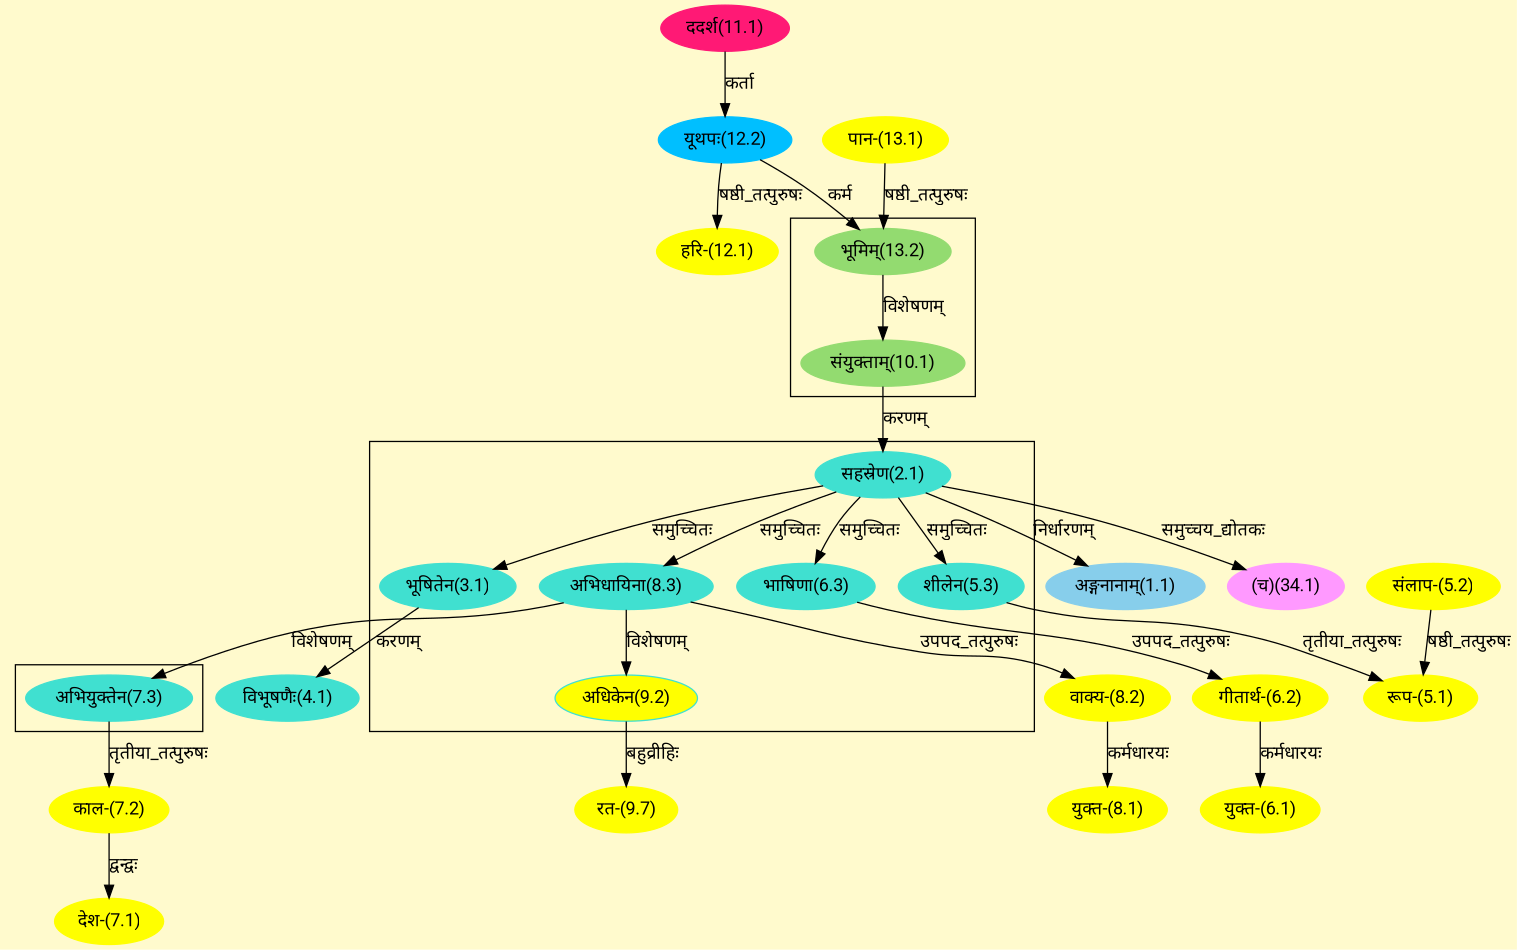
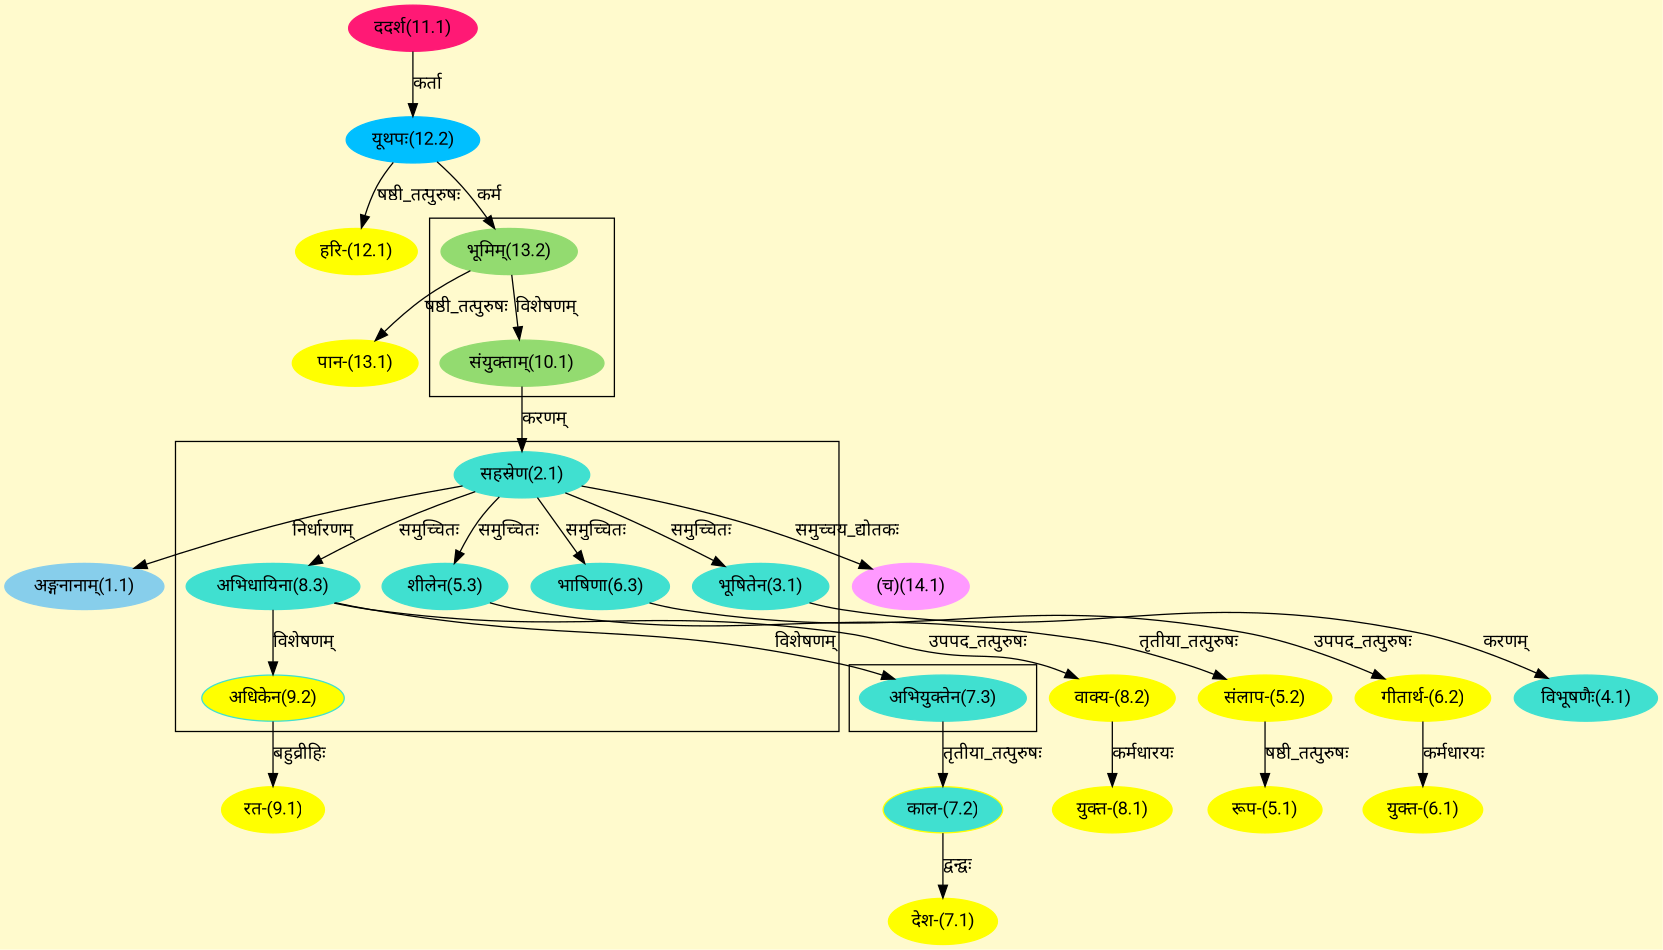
(884, 189) -> (421, 301)
(1286, 586) -> (911, 586)
(1191, 626) -> (1018, 631)
(109, 810) -> (943, 810)
(626, 810) -> (273, 810)
